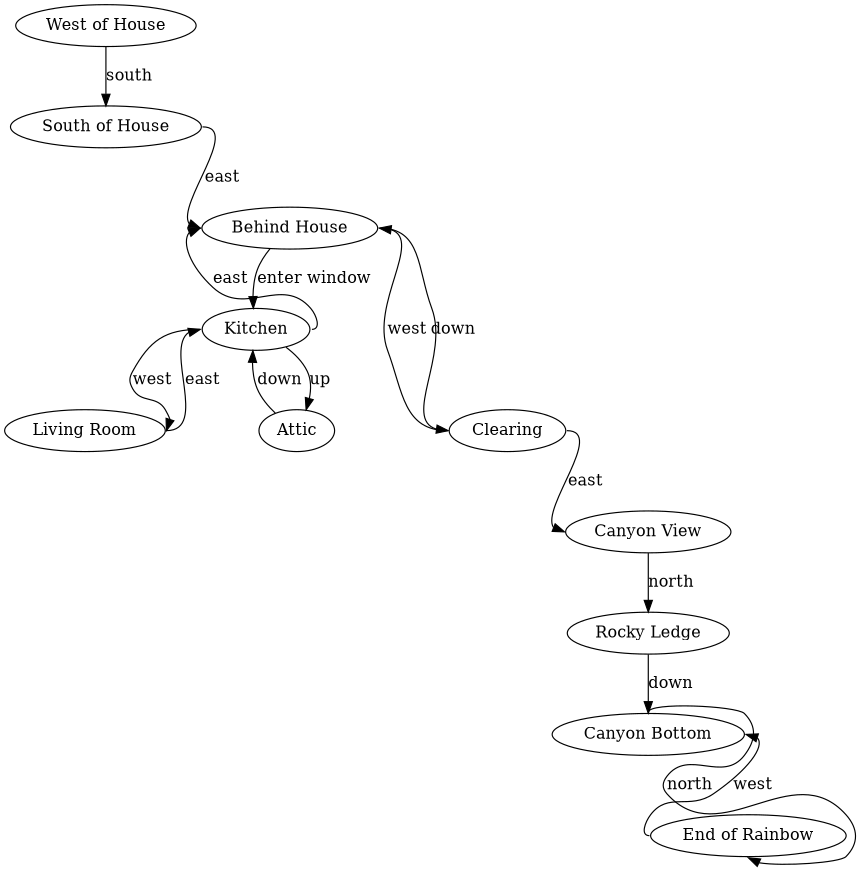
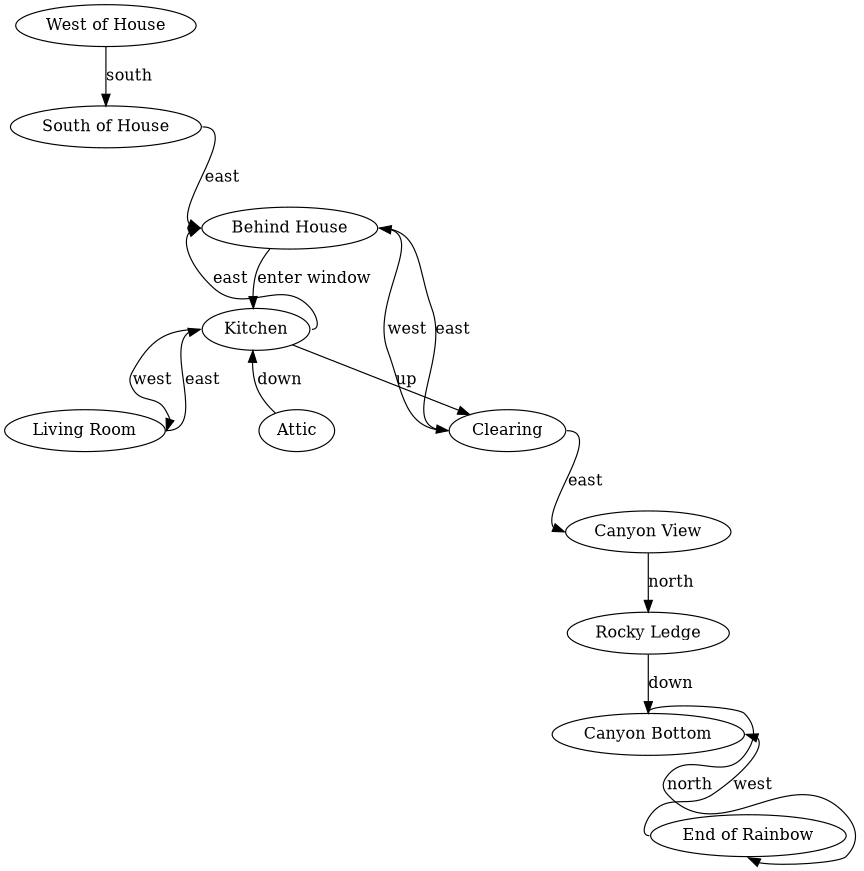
(453, 329) -> (453, 329)
(306, 369) -> (376, 378)
